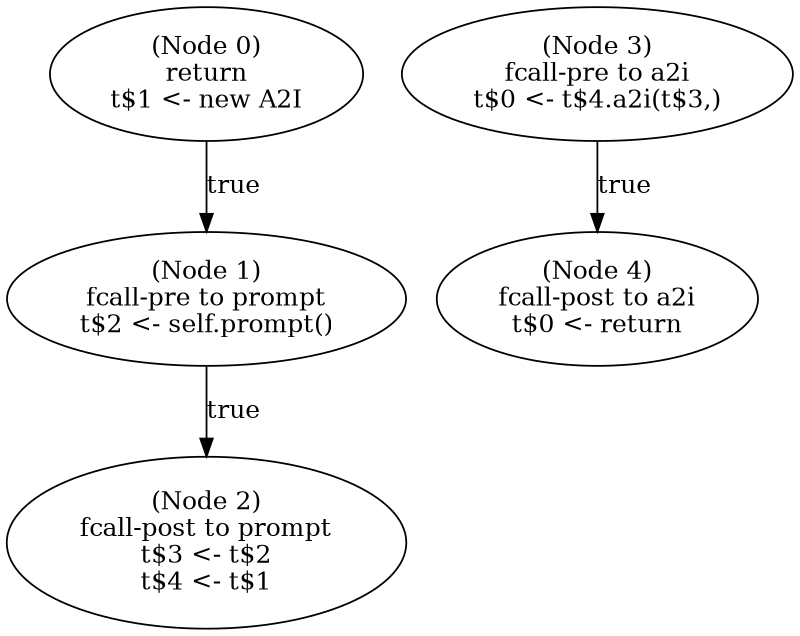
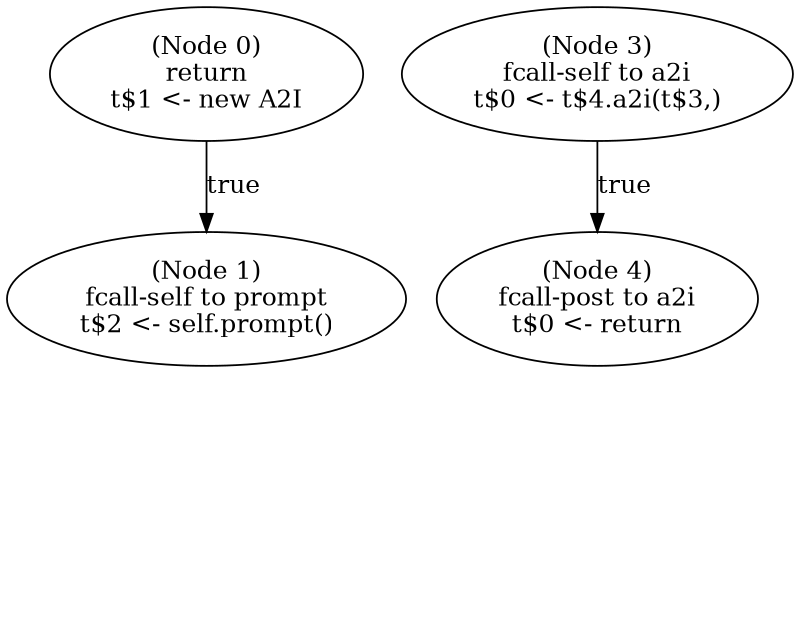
(597, 74) -> (597, 74)
(207, 299) -> (207, 299)
(207, 543) -> none
